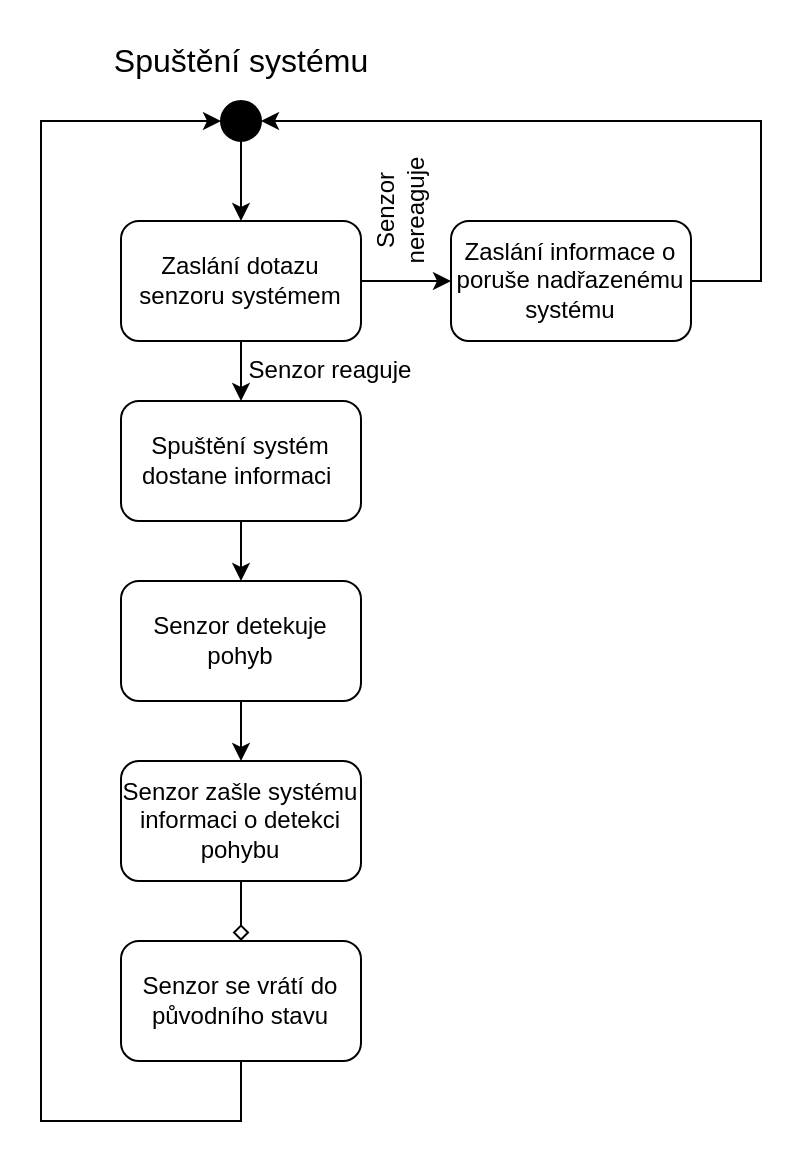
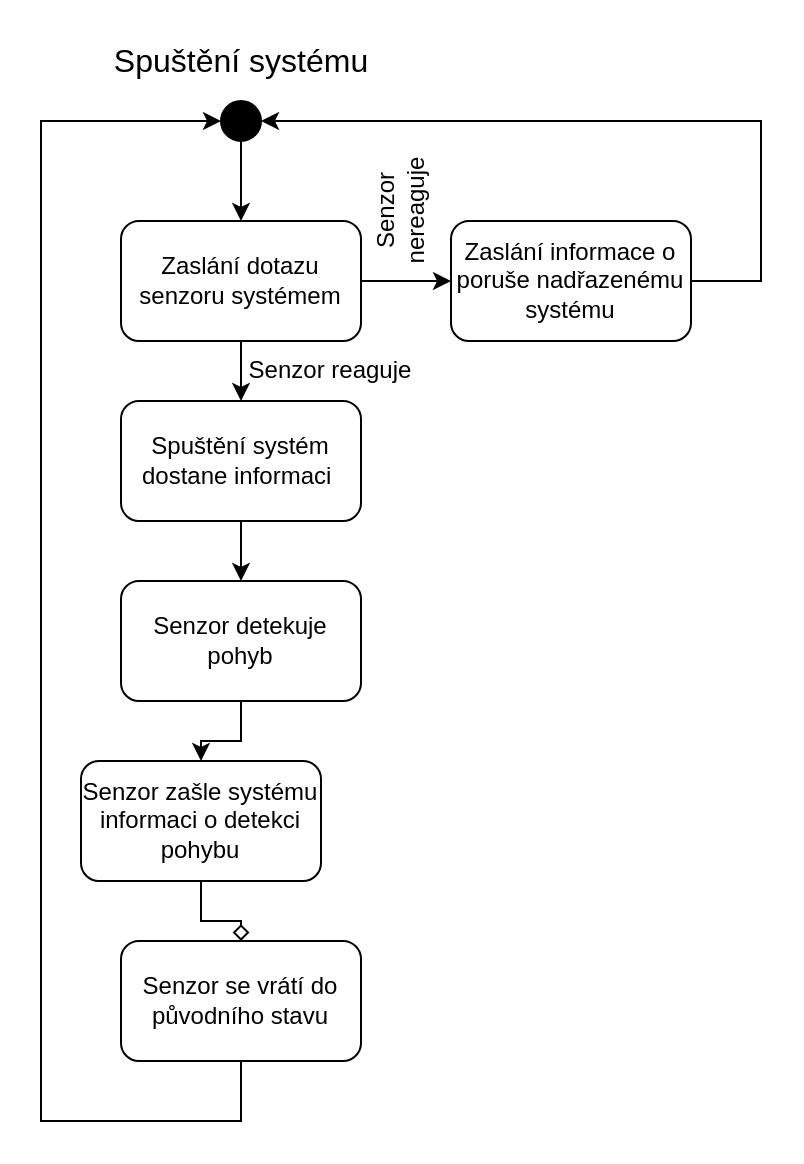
(241, 821) -> (201, 821)
